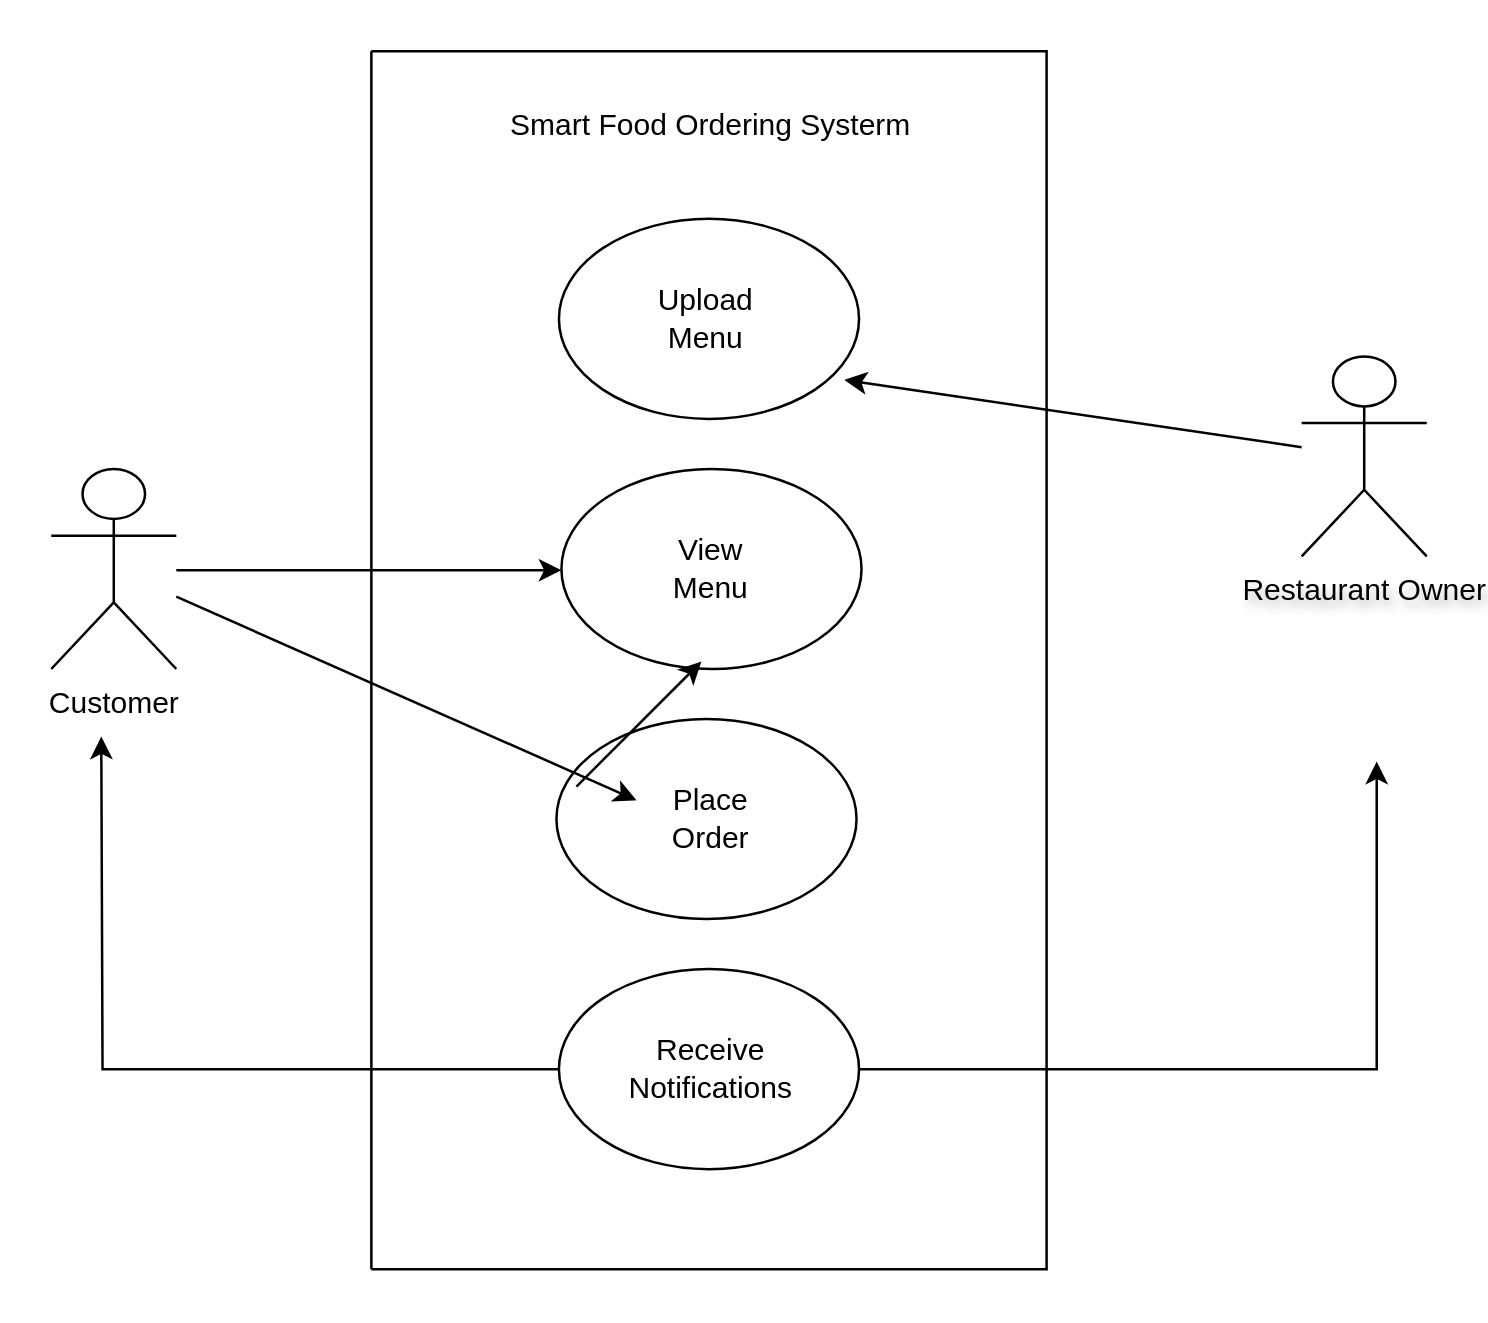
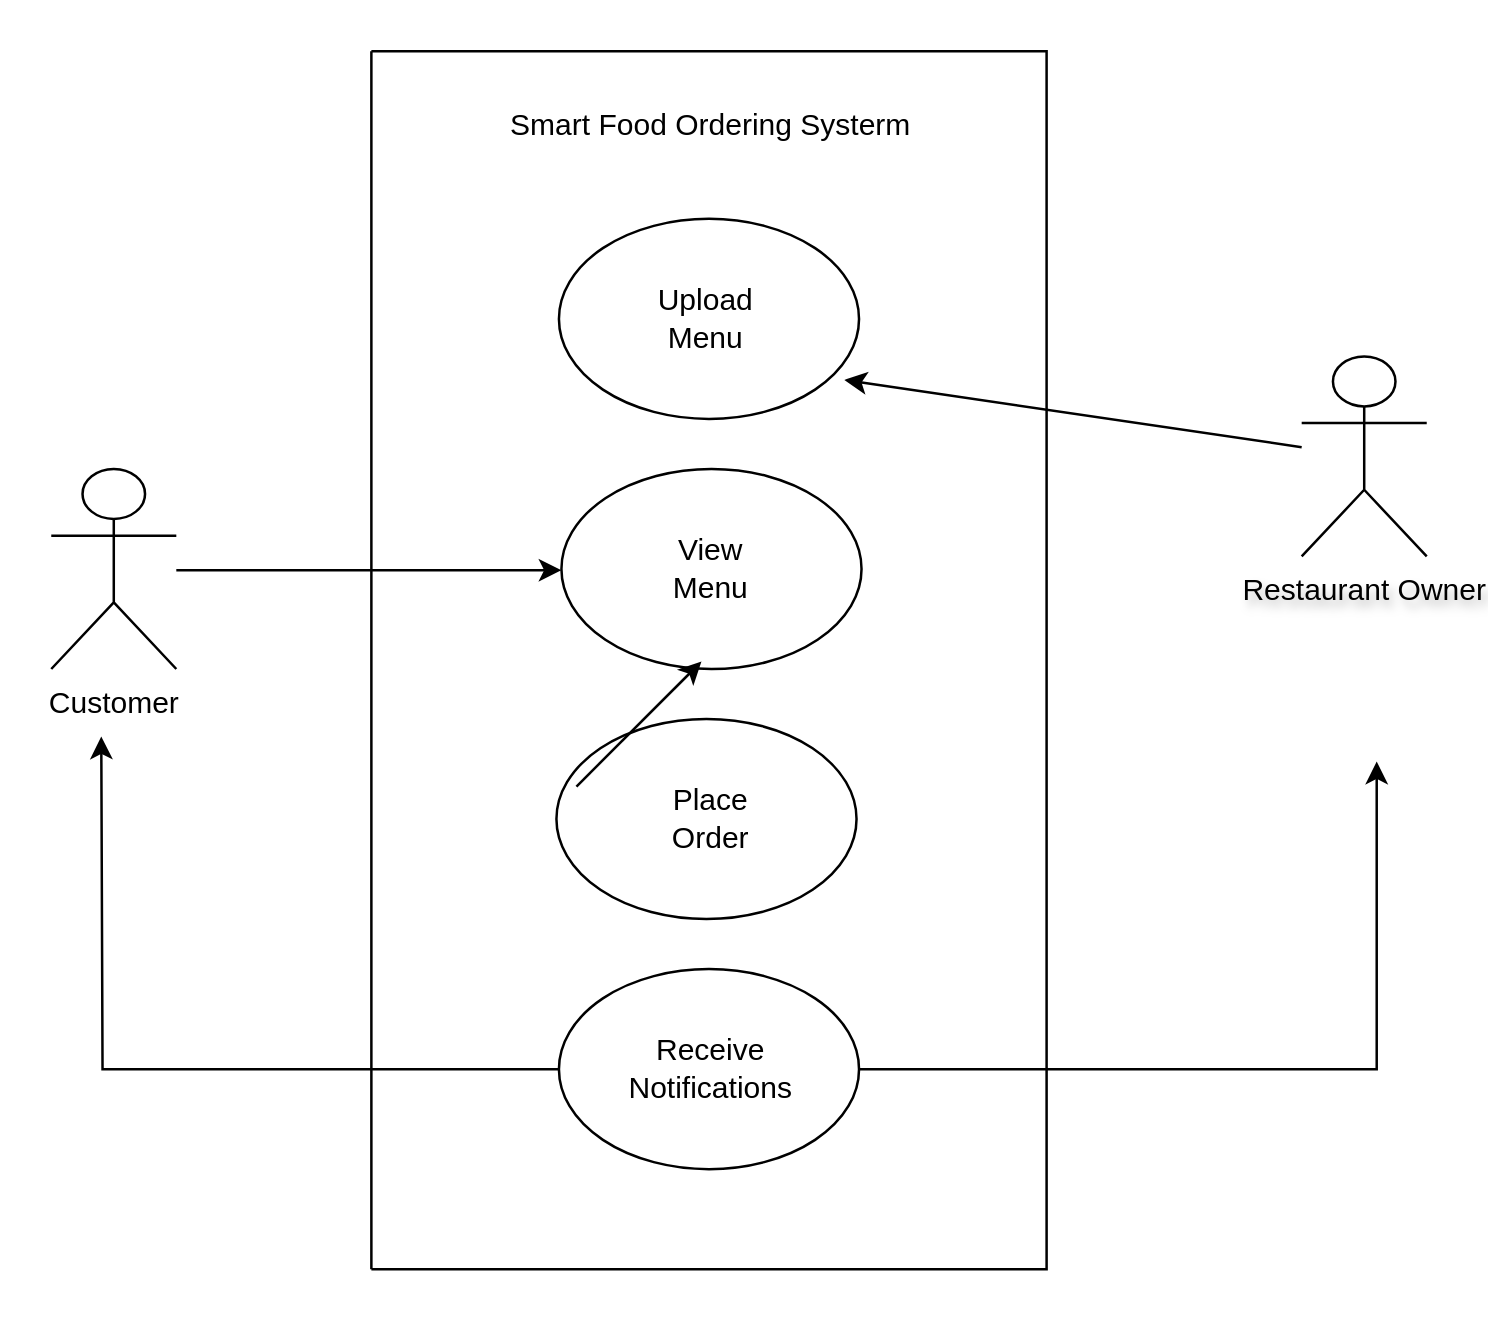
(378, 686) -> none
